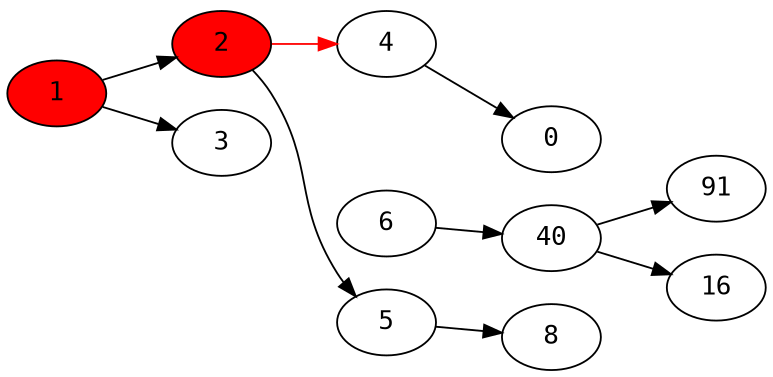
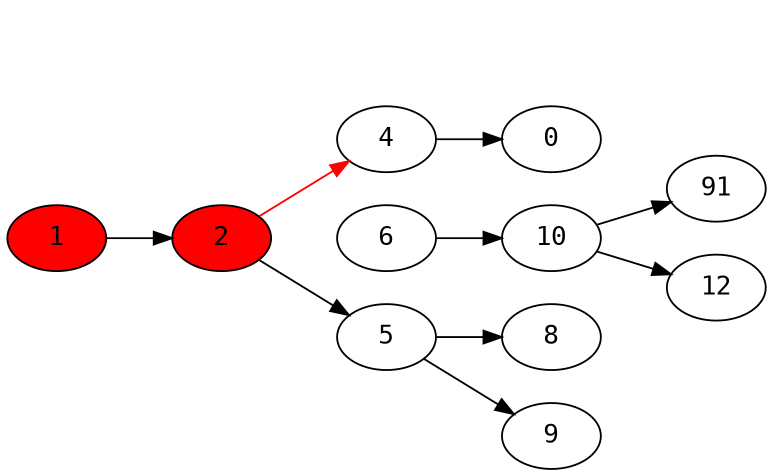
(222, 143) -> none
(551, 238) -> (551, 238)
(716, 288) -> (716, 288)
none -> (551, 436)
